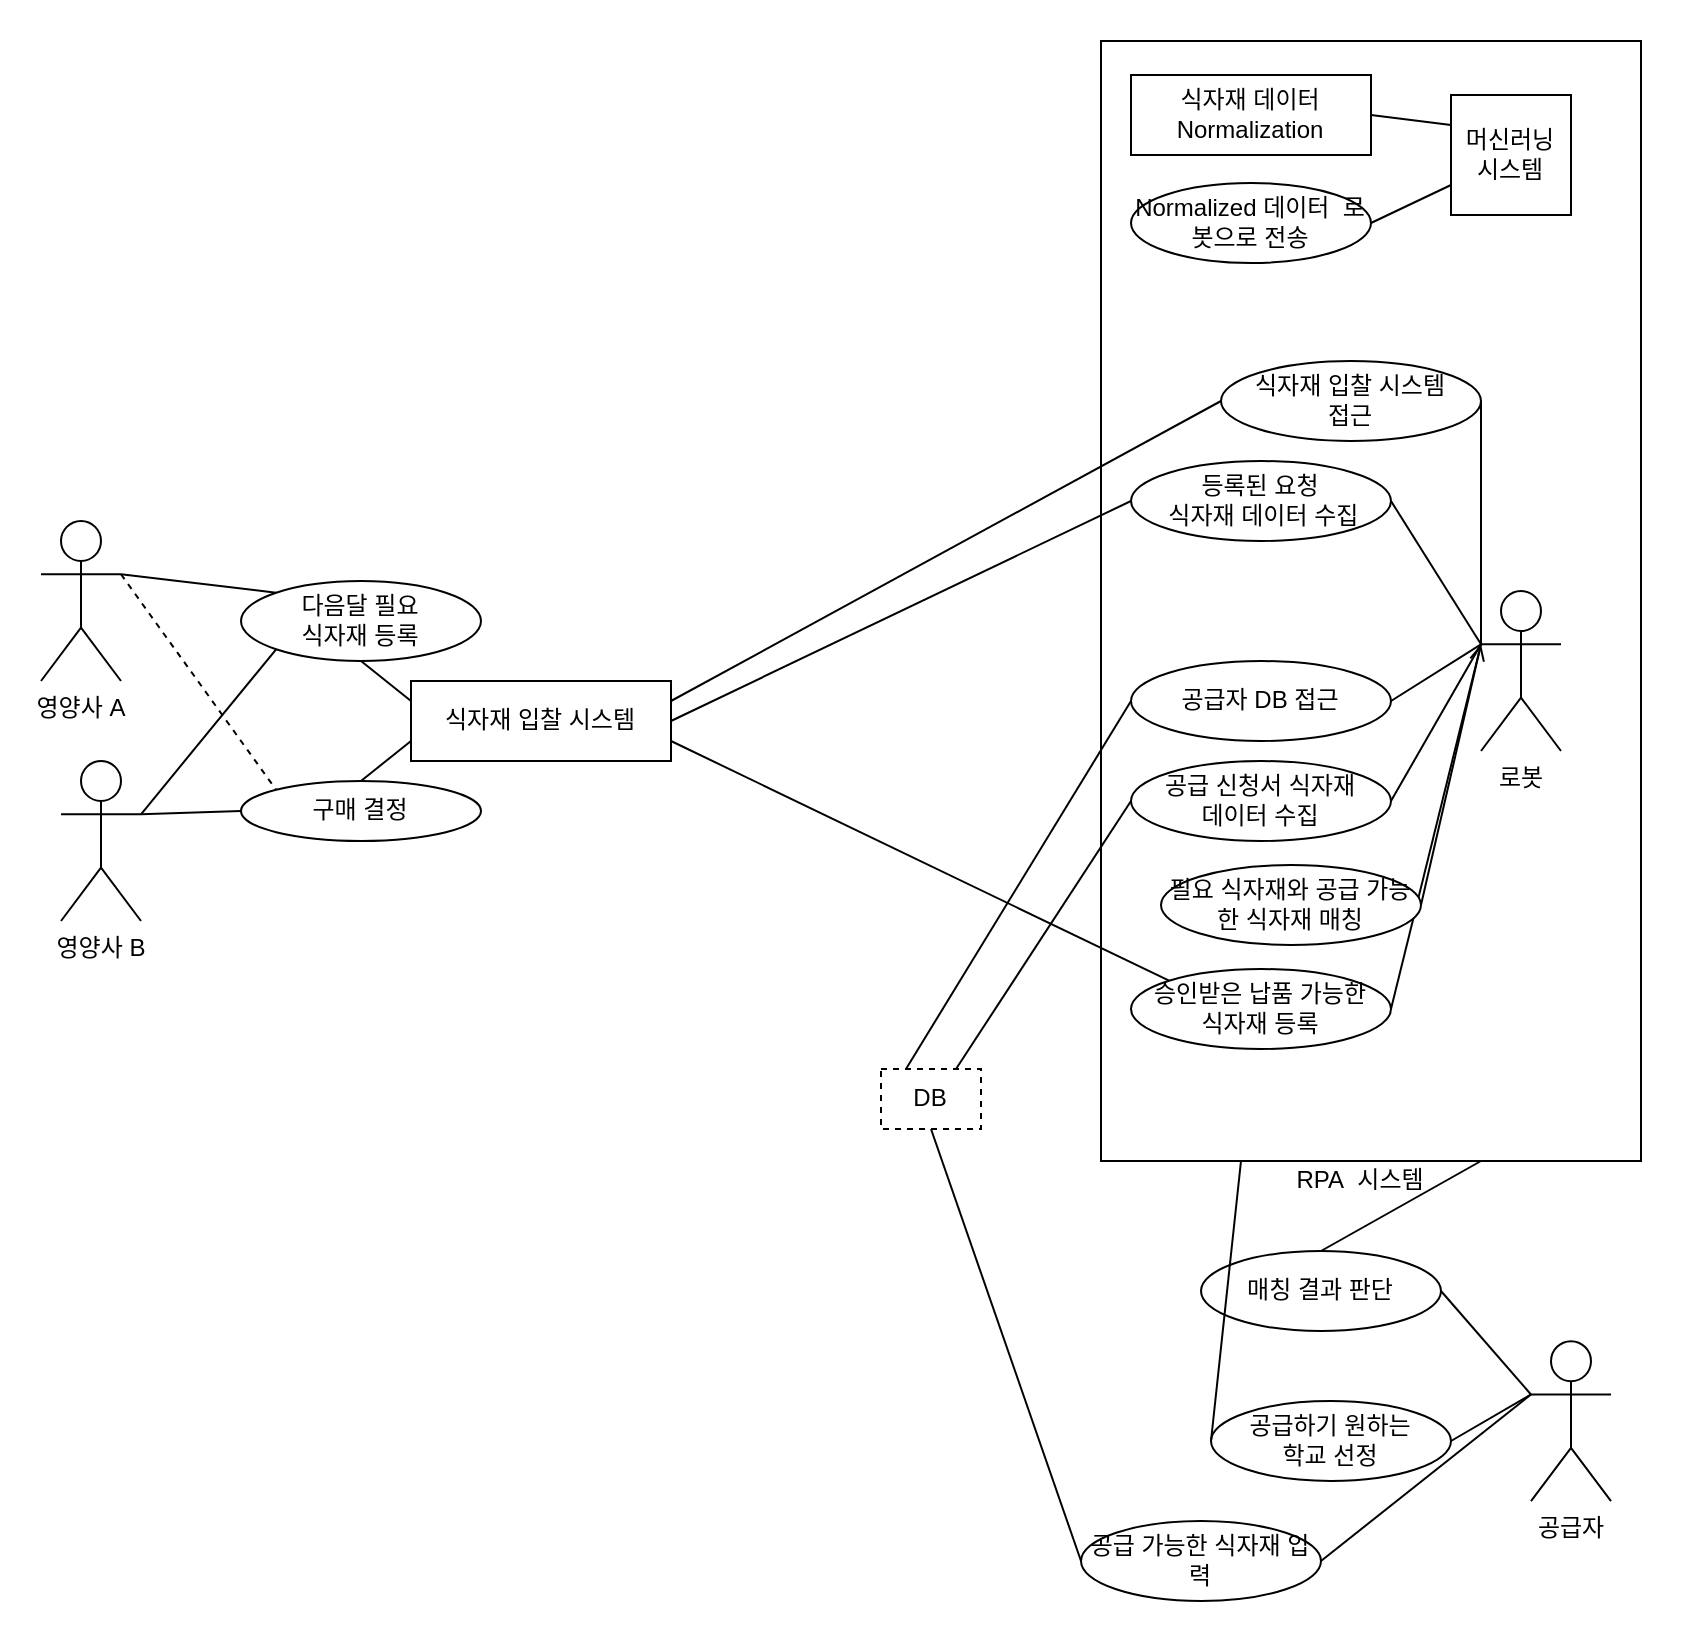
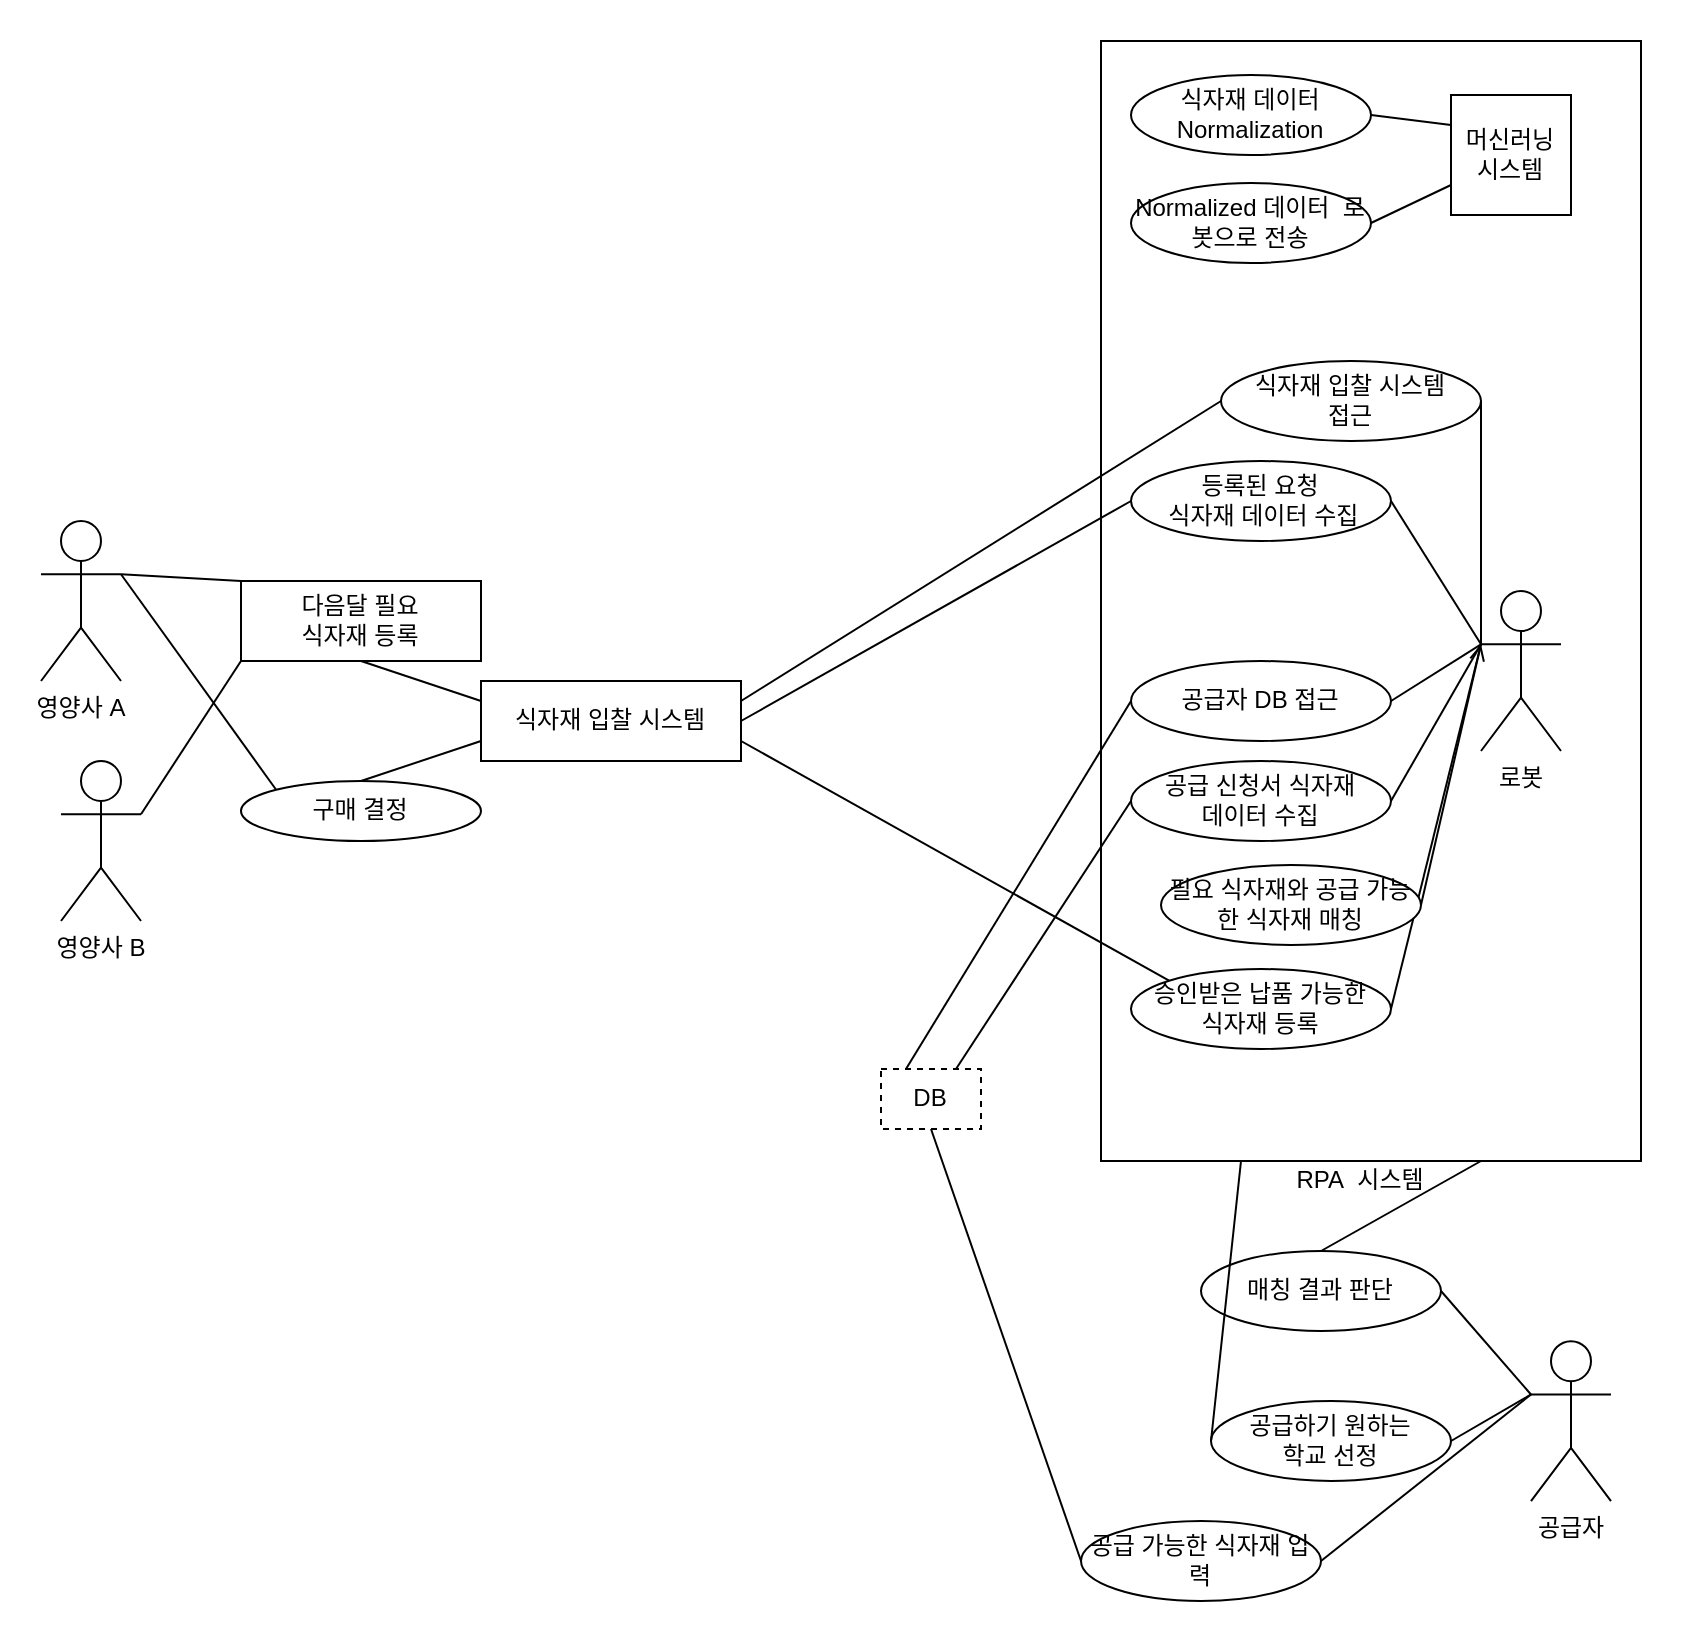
(1251, 115) -> (1251, 115)
(361, 621) -> (361, 621)
(167, 639) -> (167, 639)
(541, 721) -> (611, 721)
(193, 813) -> none
